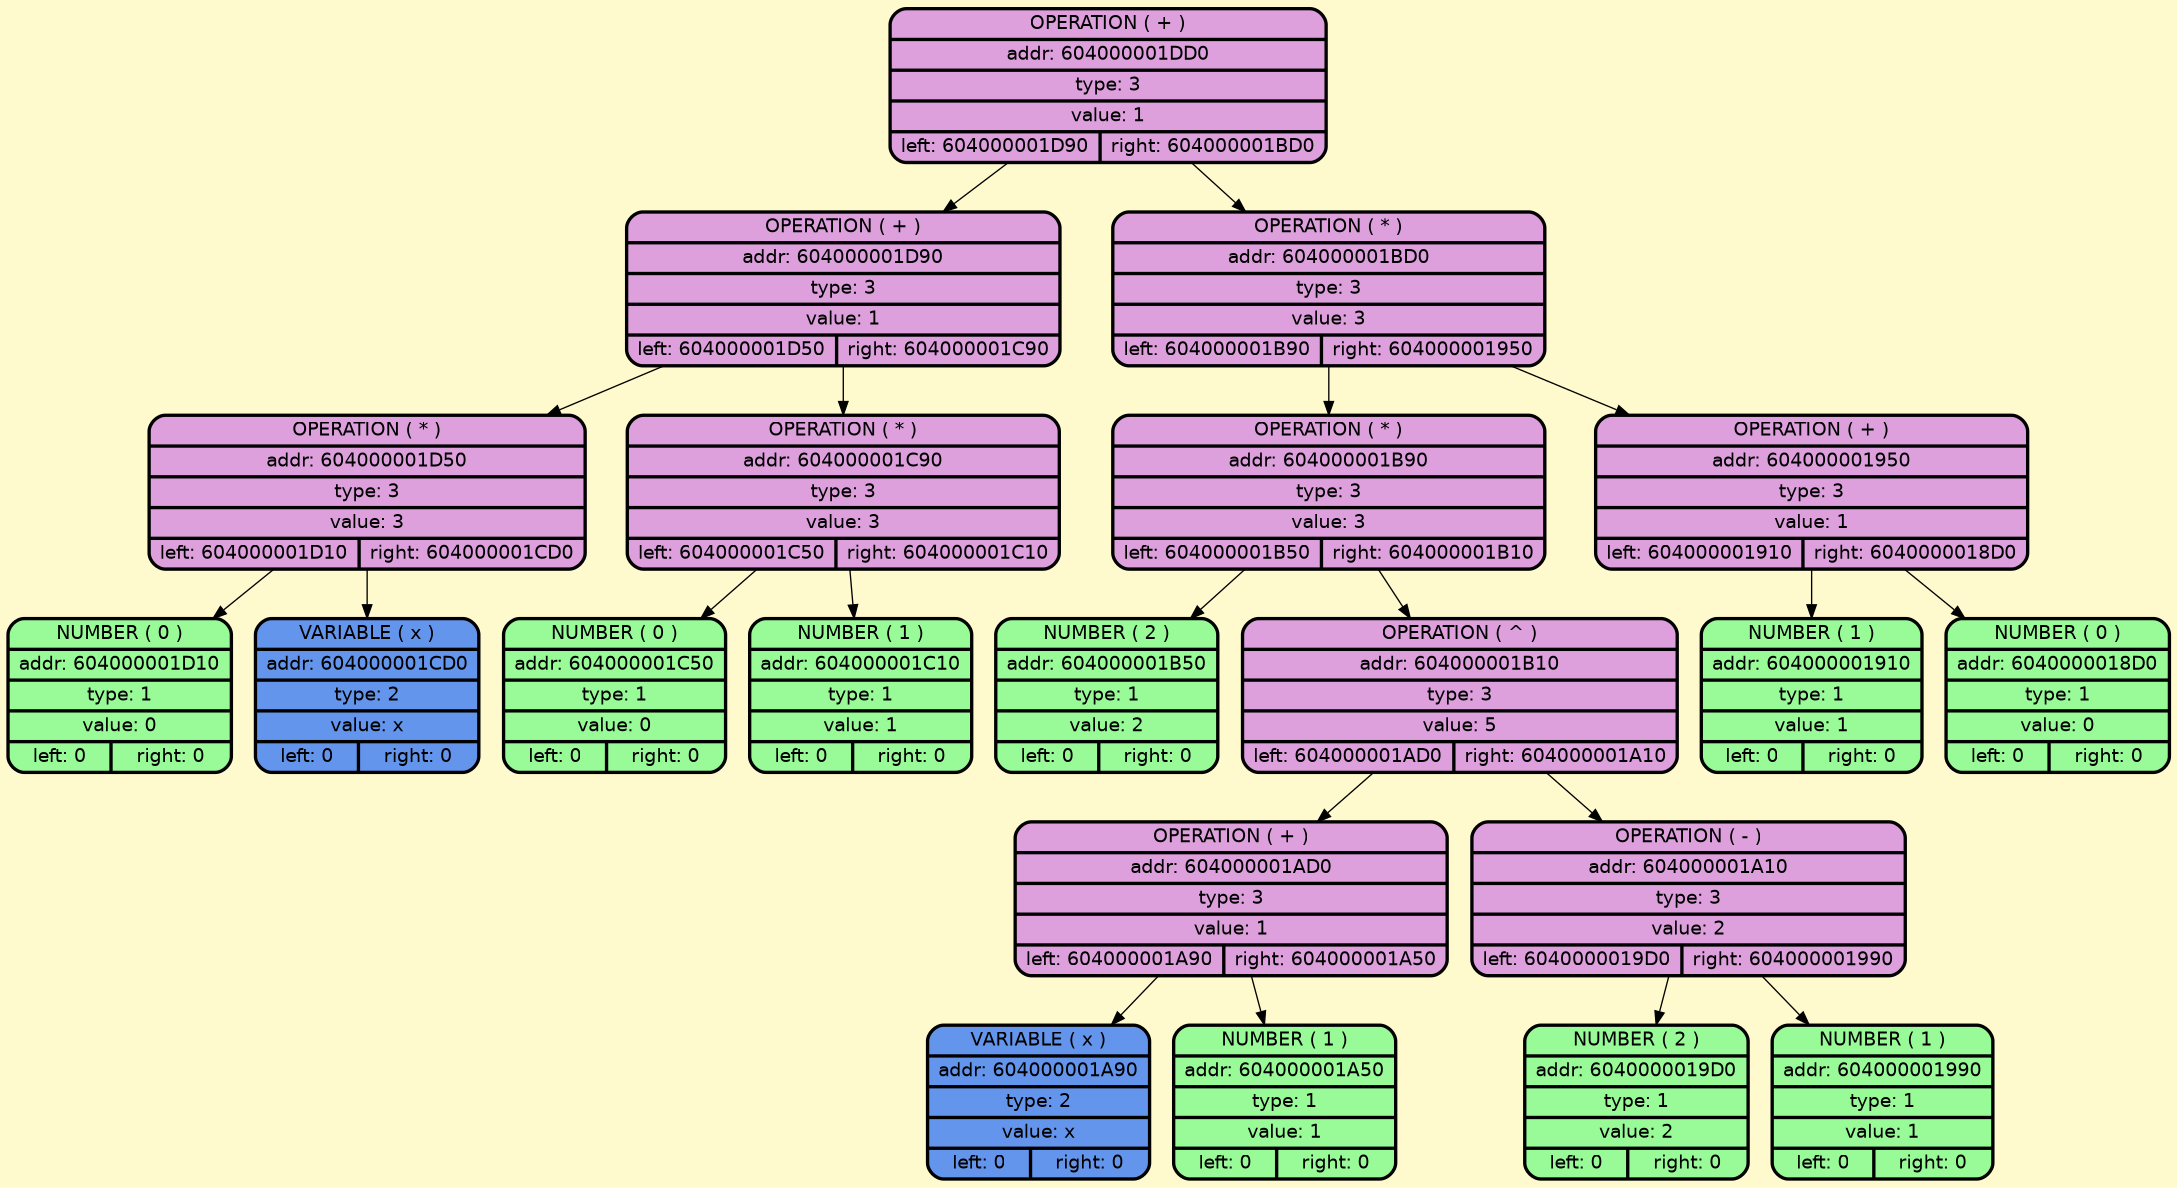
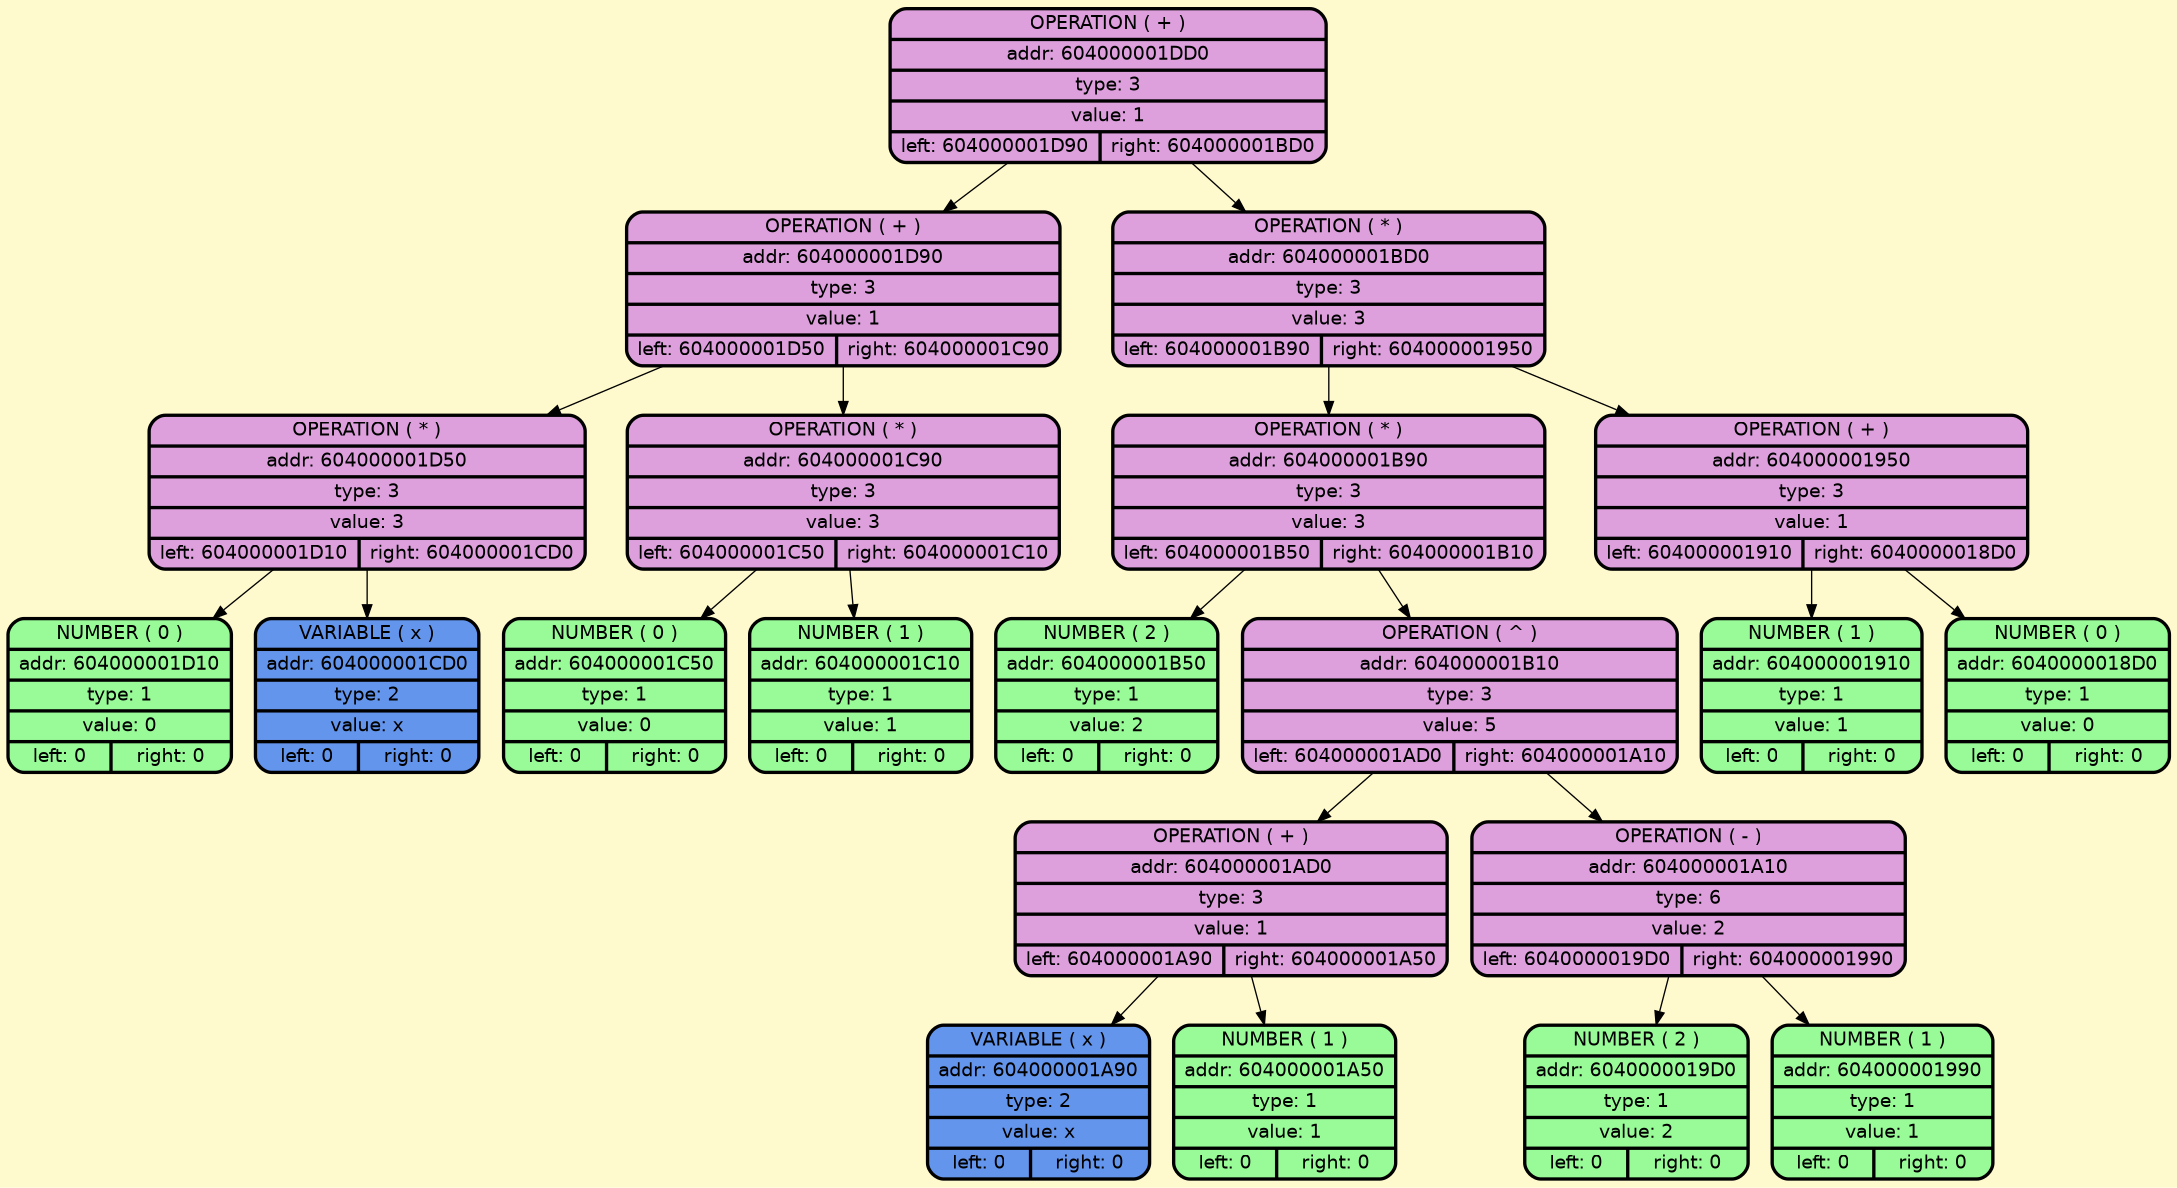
(1689, 898) -> (1689, 898)
